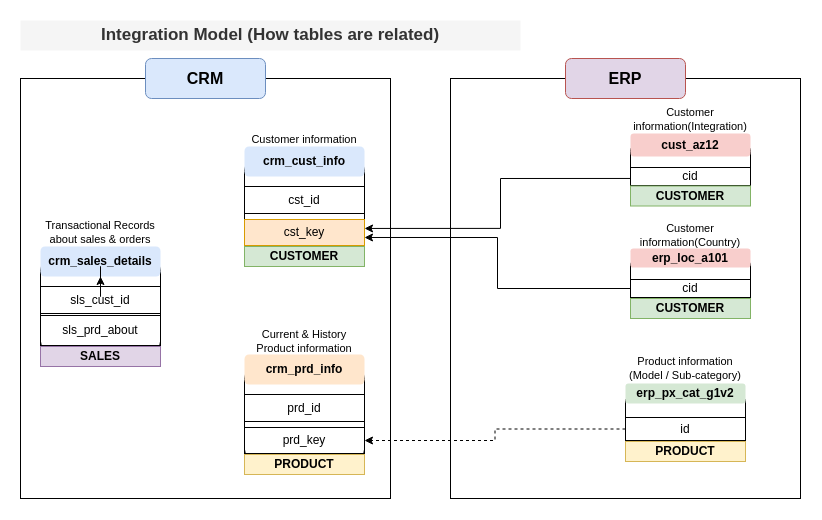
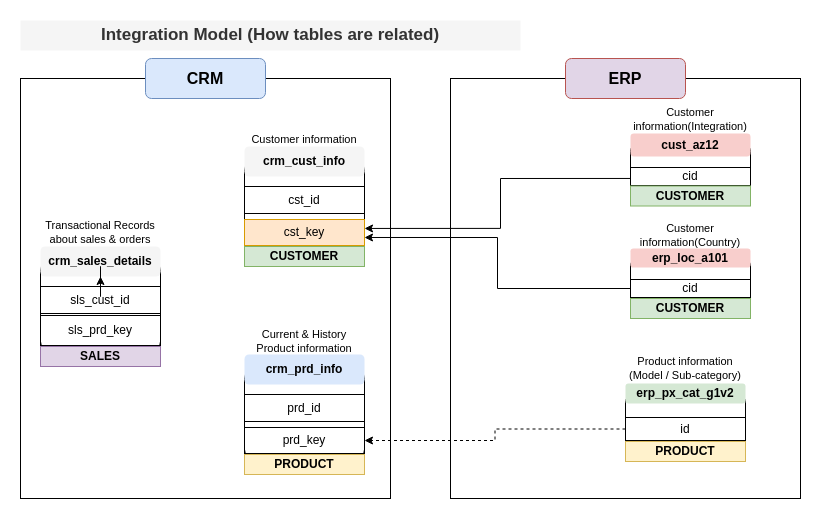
(305, 162) -> (305, 162)
(101, 262) -> (101, 262)
(101, 331) -> (101, 331)
(305, 370) -> (305, 370)
